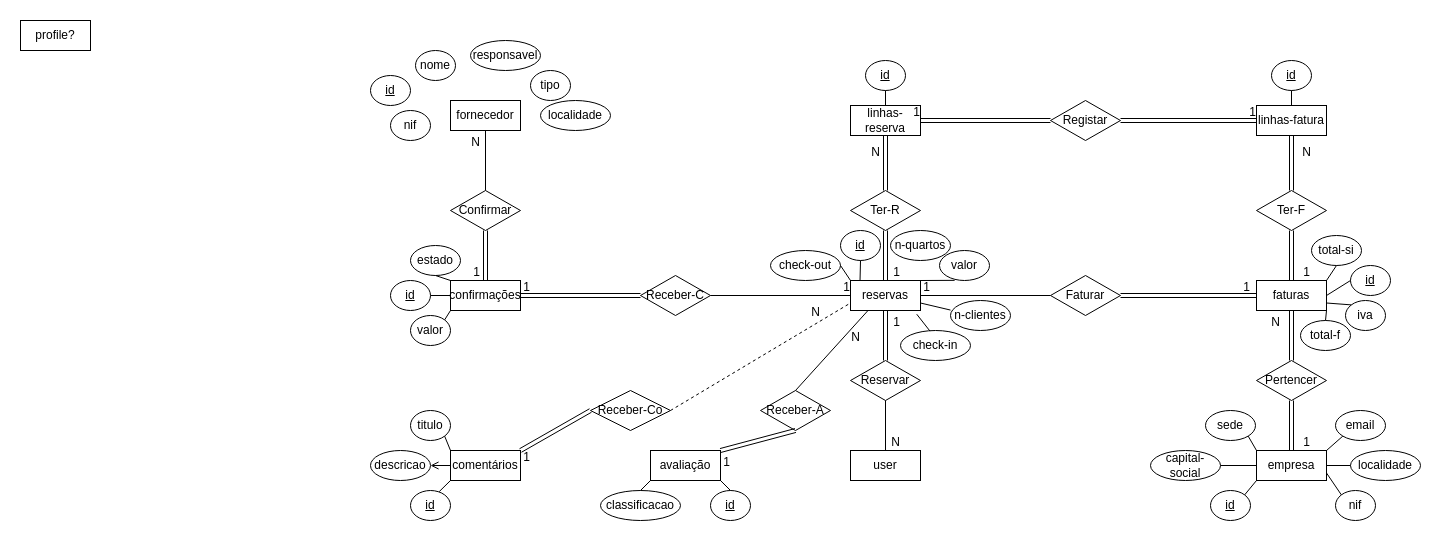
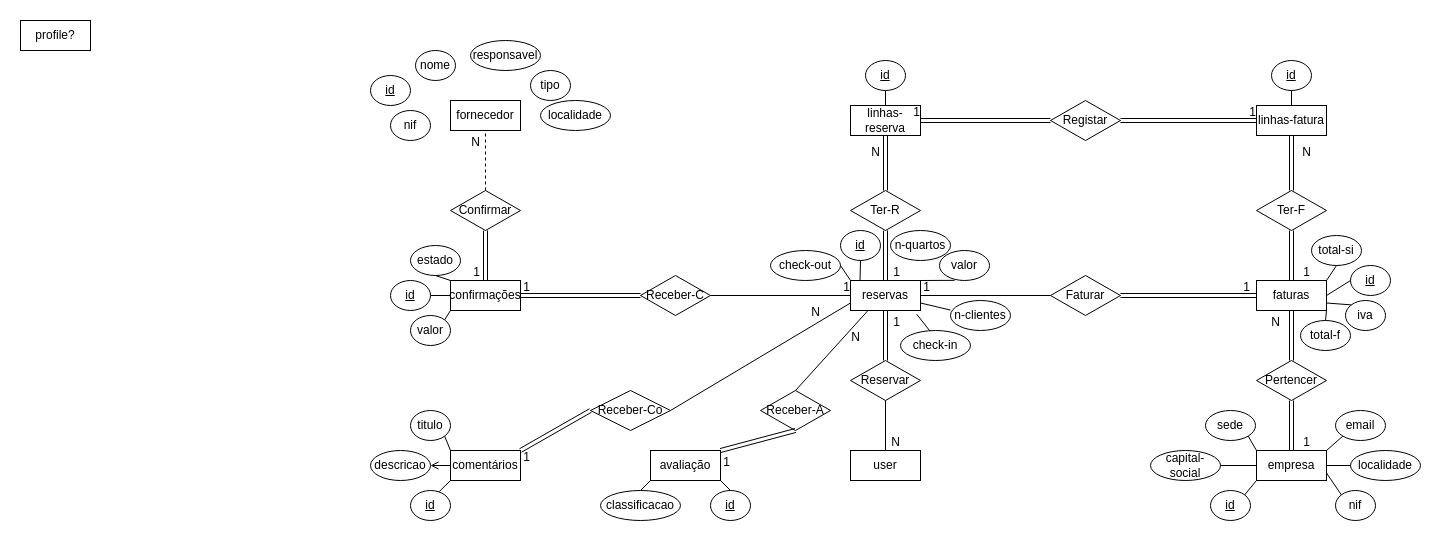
(486, 160) -> (486, 160)
(761, 356) -> (761, 356)
